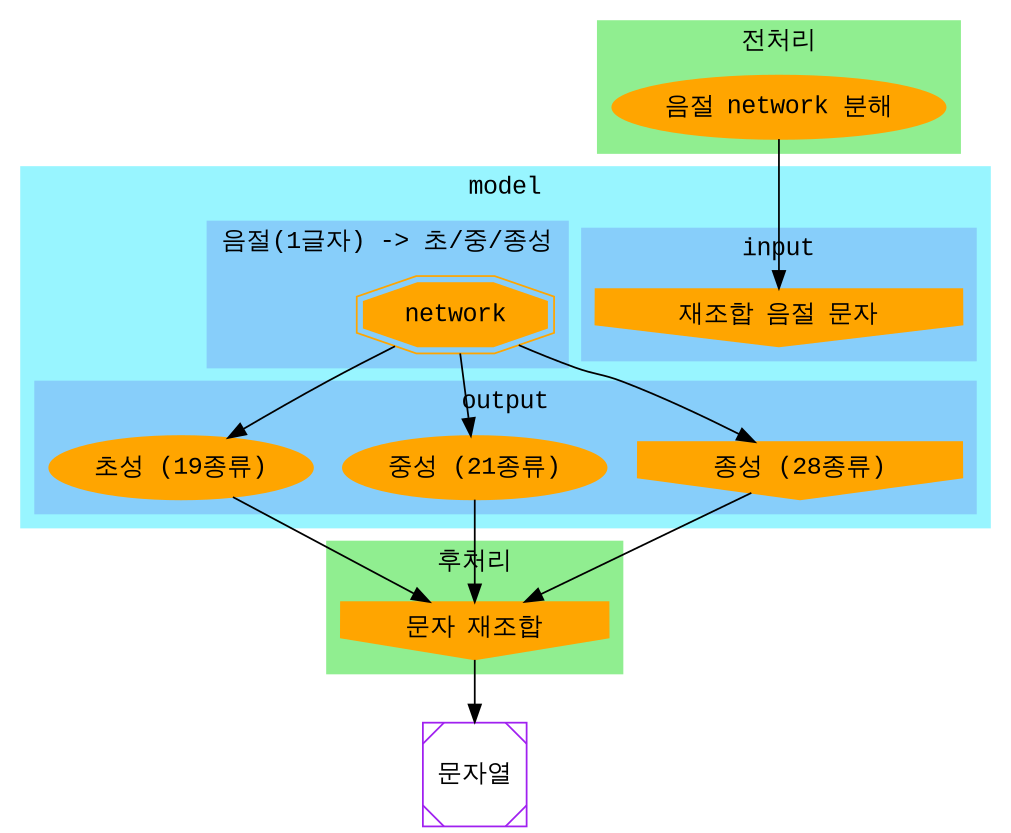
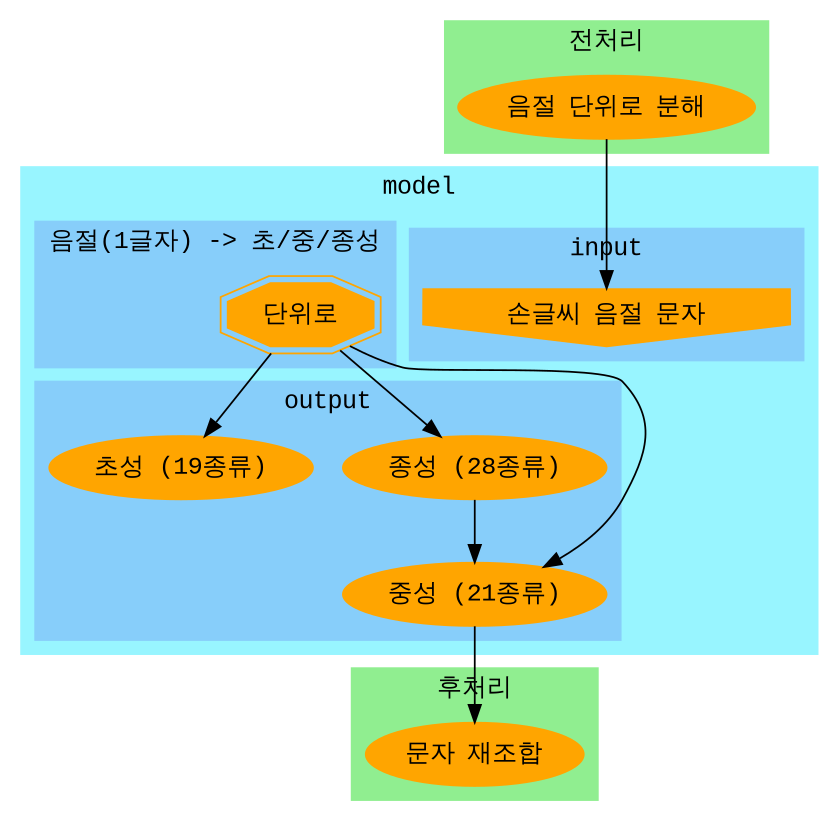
(779, 107) -> (607, 107)
(455, 315) -> (301, 315)
(779, 315) -> (607, 315)
(800, 468) -> (475, 468)
(314, 540) -> none
(646, 544) -> (475, 522)
(475, 628) -> (475, 754)
(475, 775) -> none
